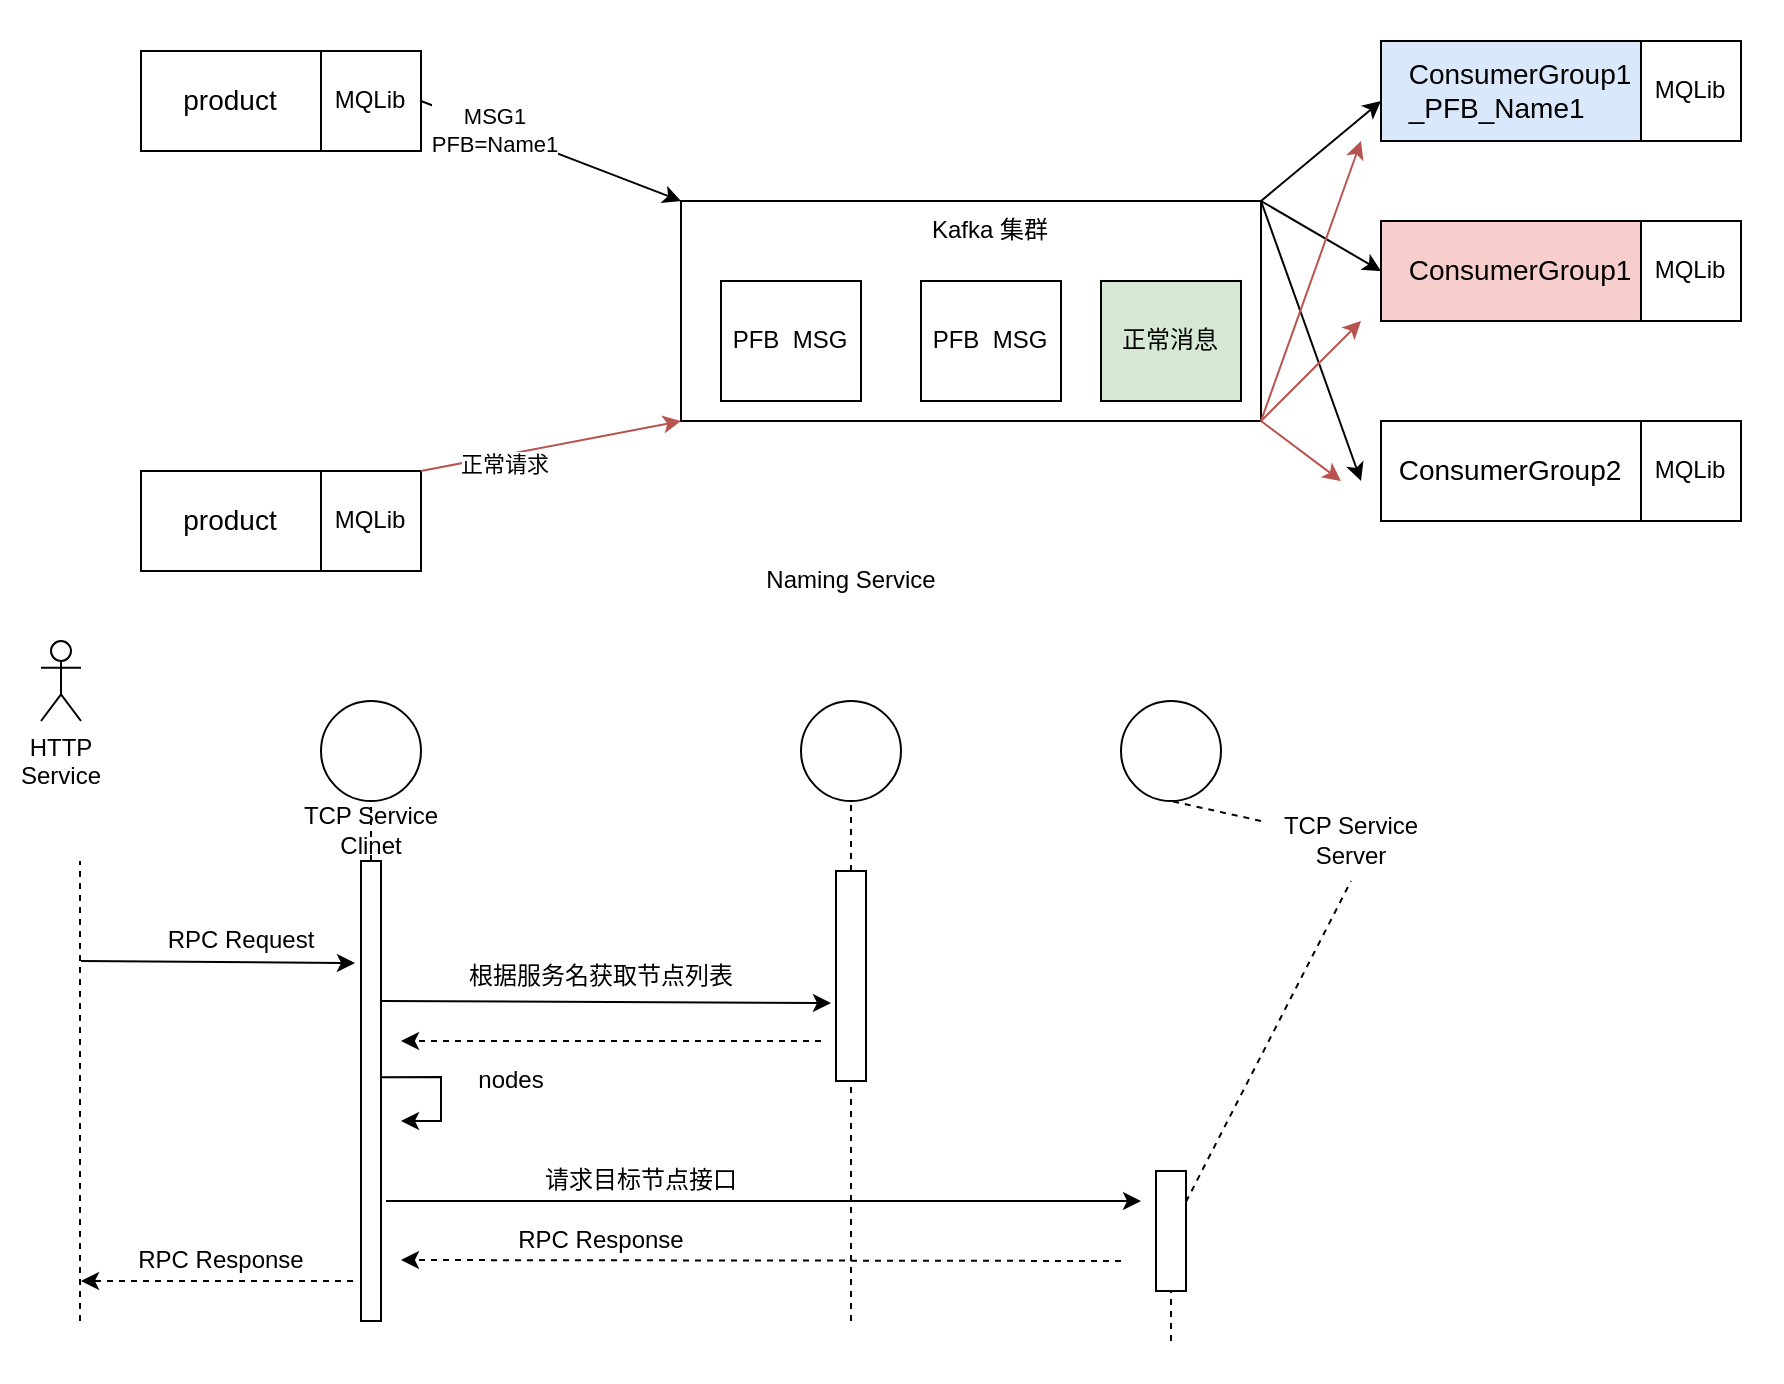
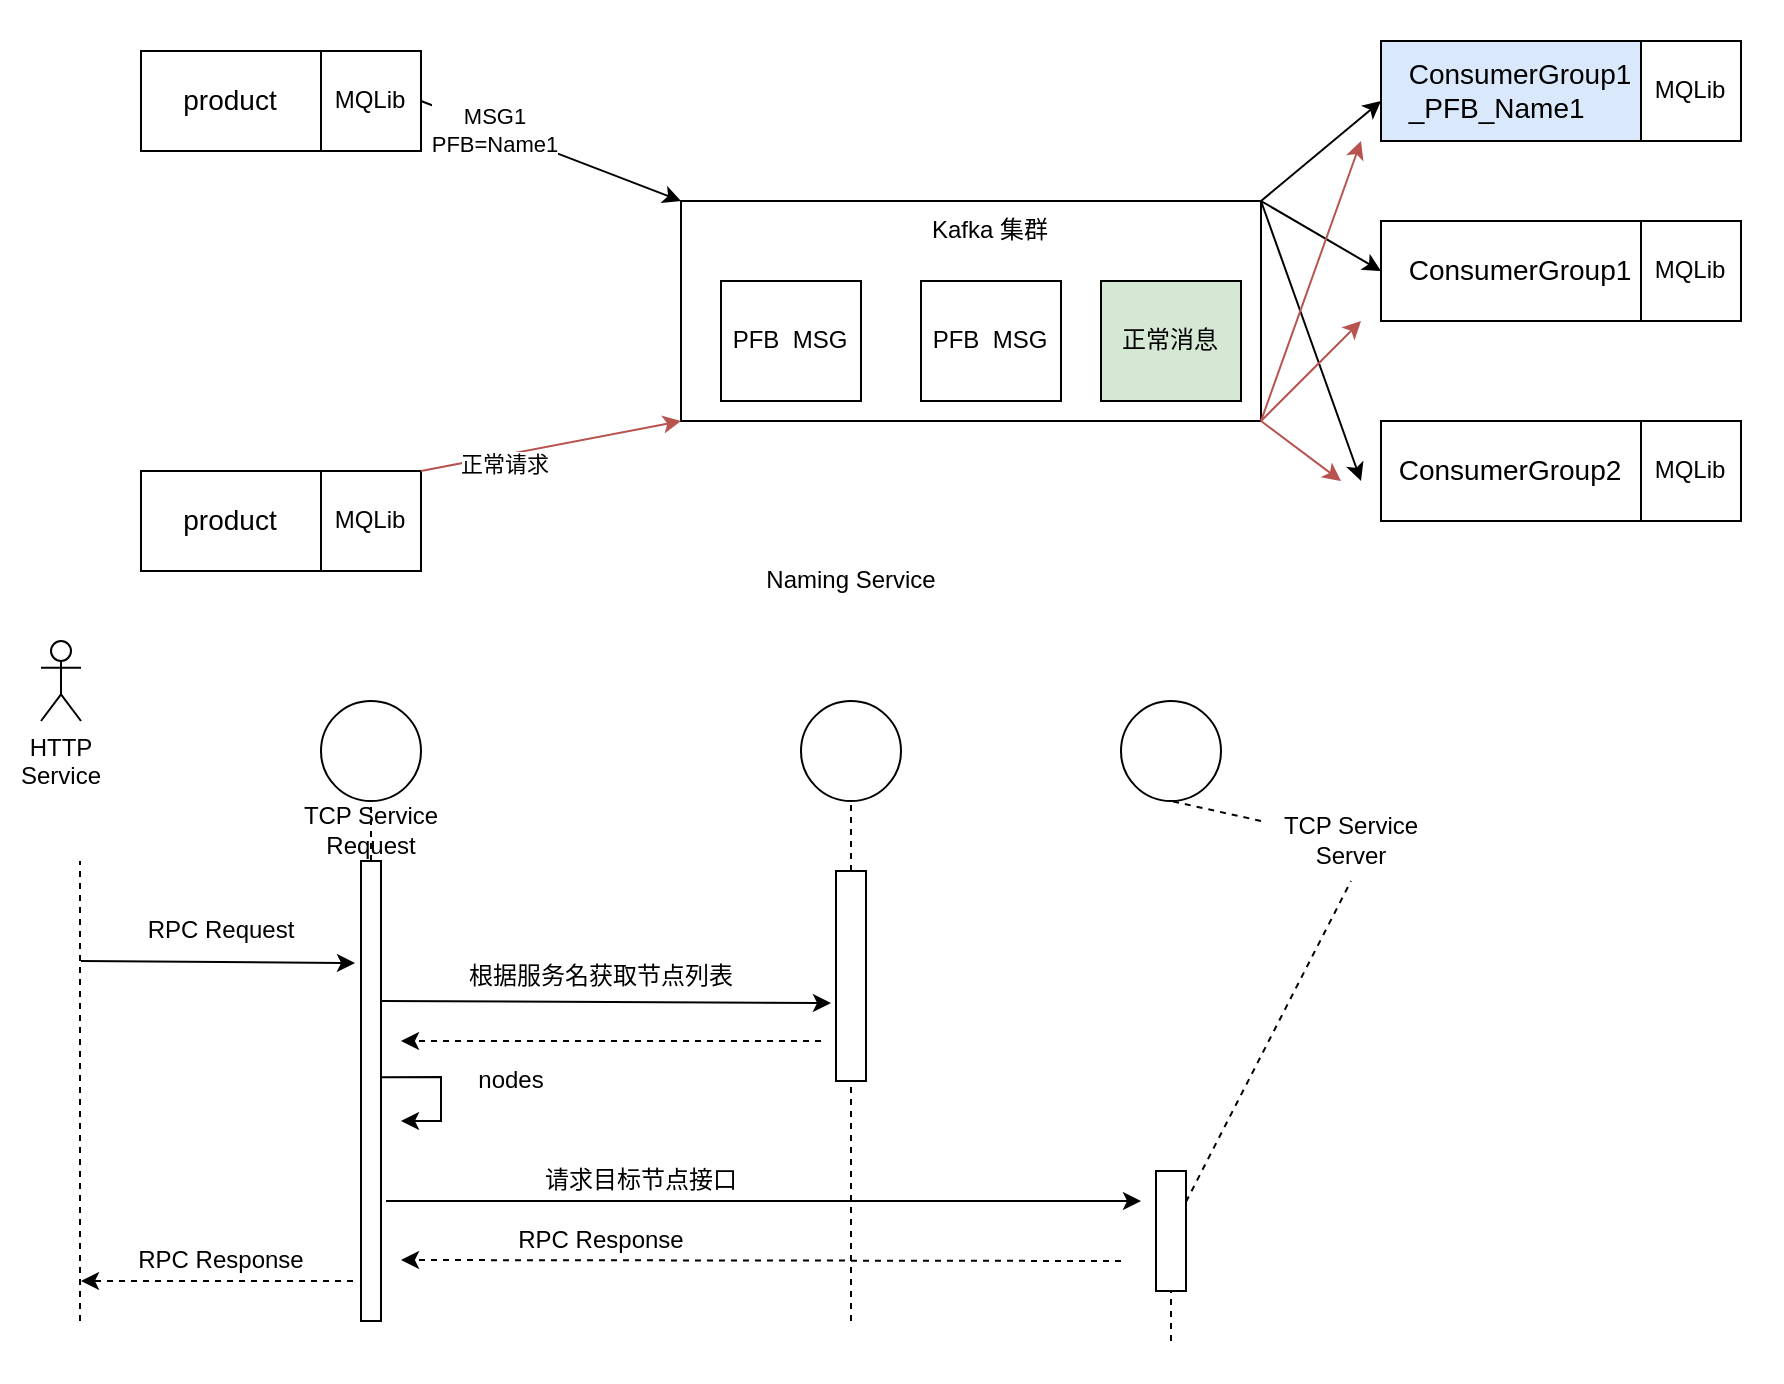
(1521, 271) -> (1521, 271)
(372, 831) -> (372, 831)
(241, 941) -> (221, 931)
